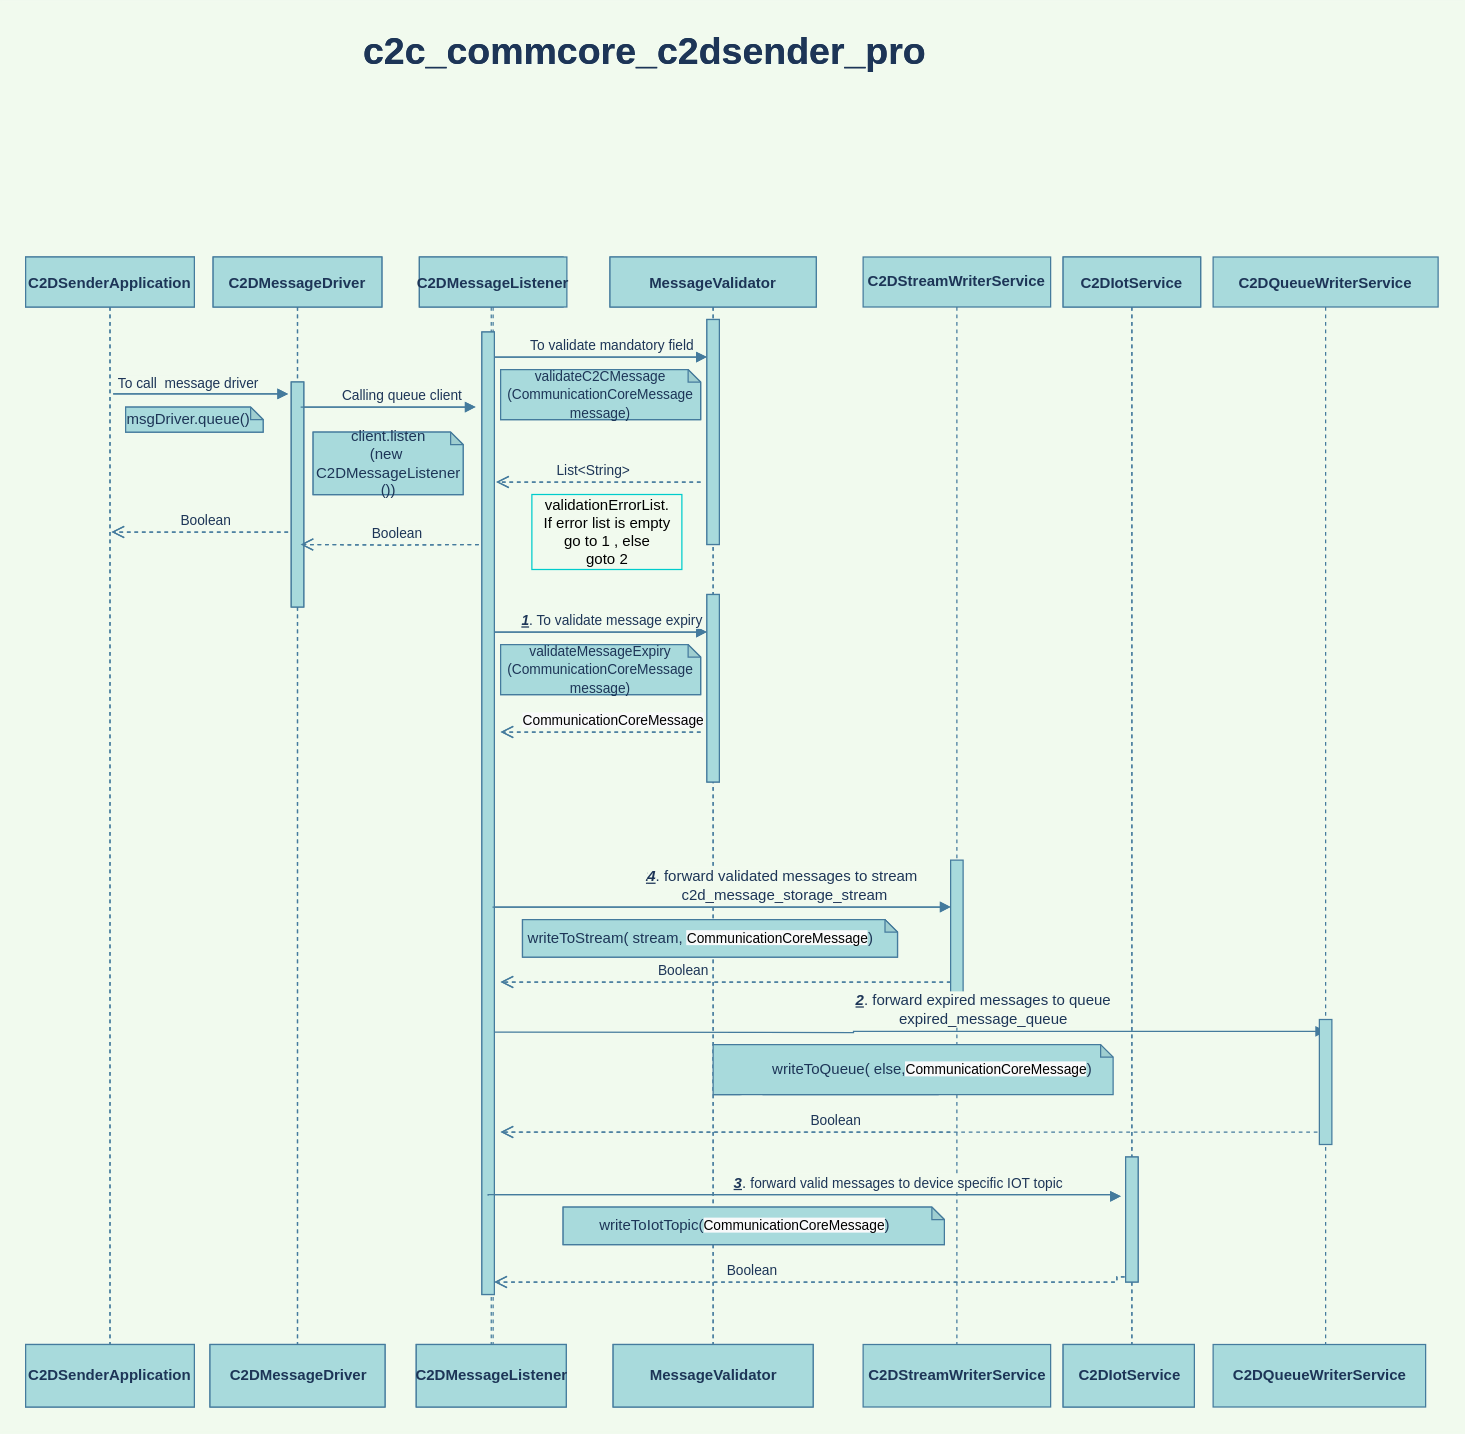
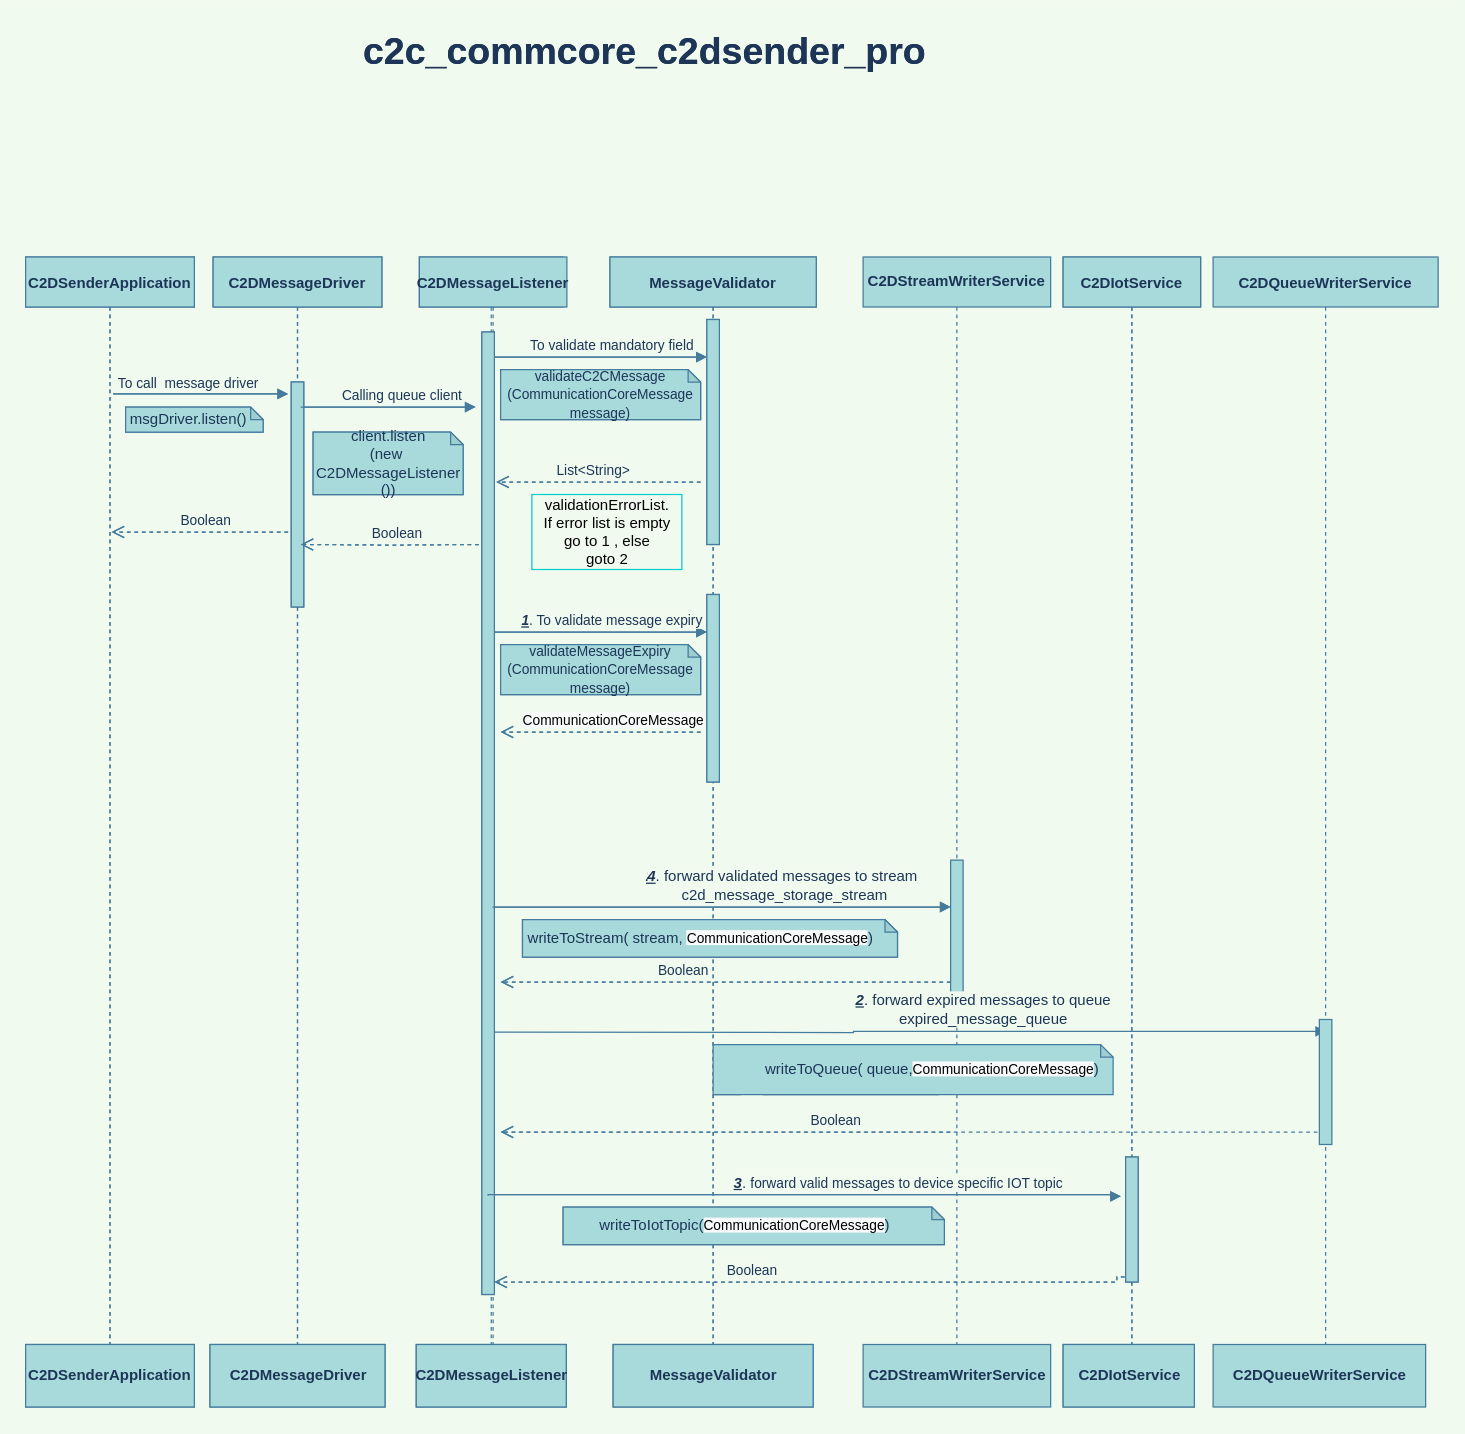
(183, 419) -> (183, 419)
(933, 1069) -> (933, 1069)
